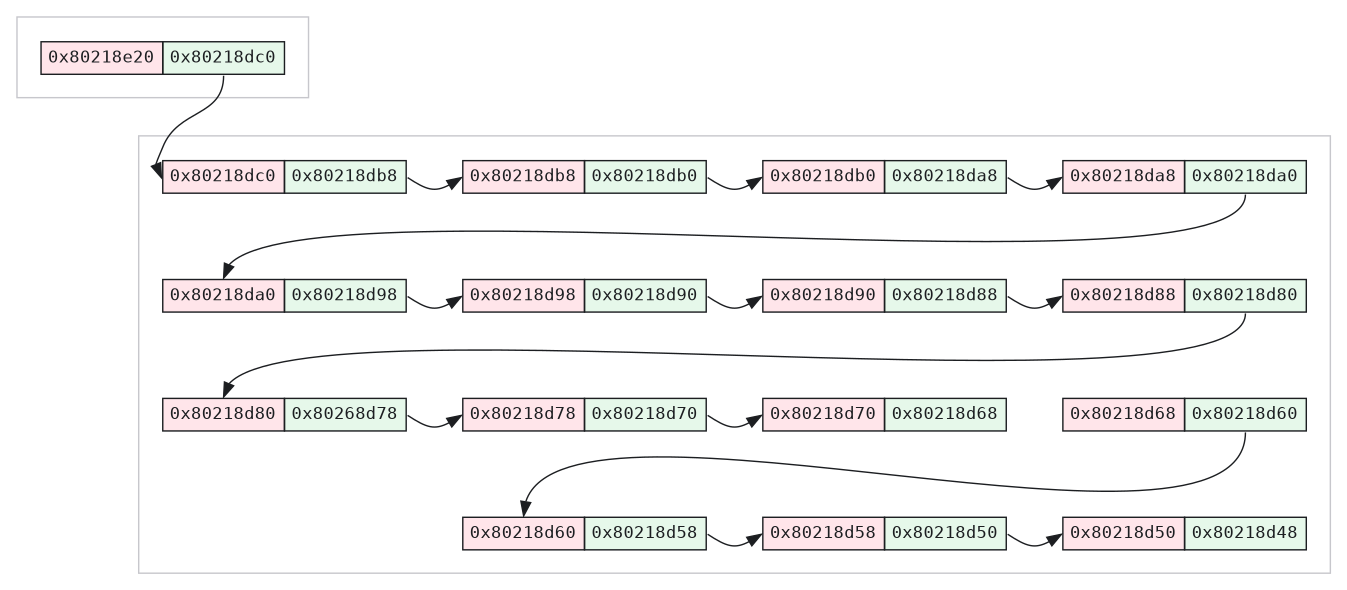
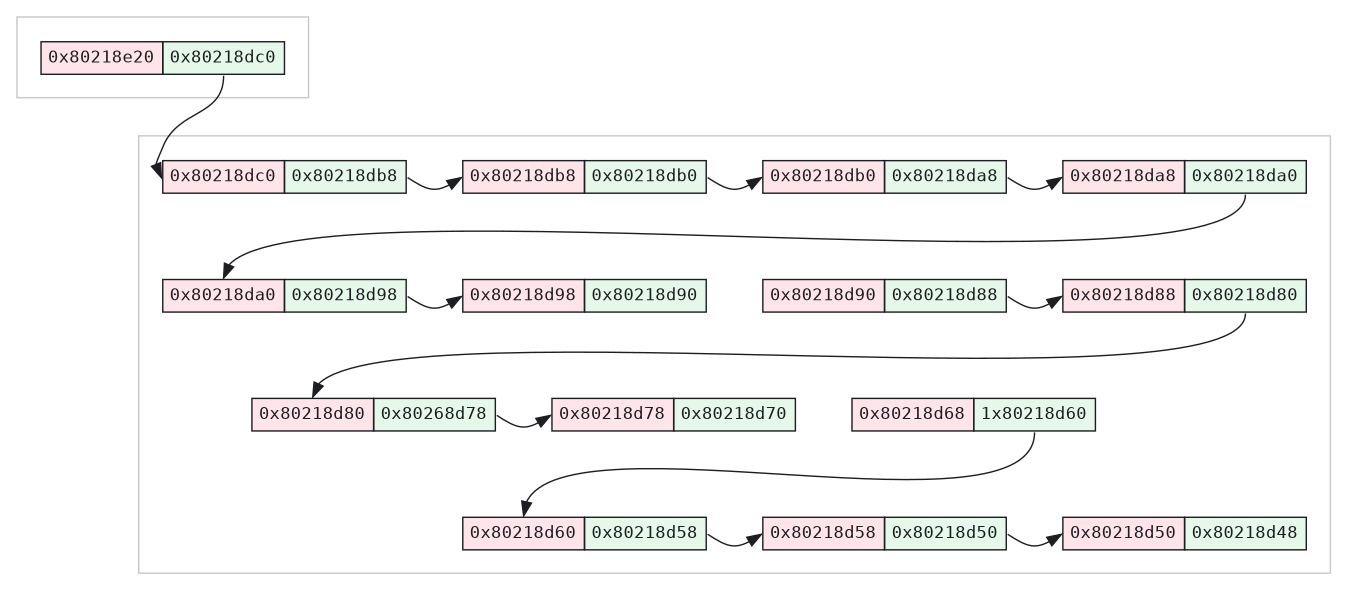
(728, 307) -> none
(885, 414) -> none
(1245, 414) -> (1035, 414)
